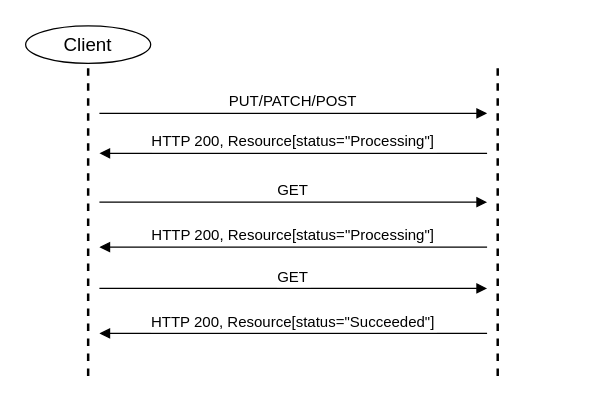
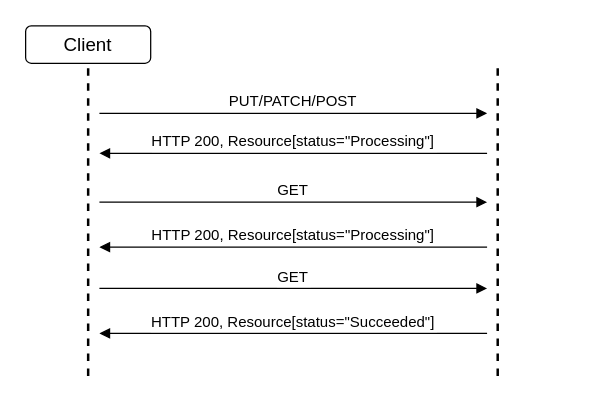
(88, 44) -> (88, 44)
